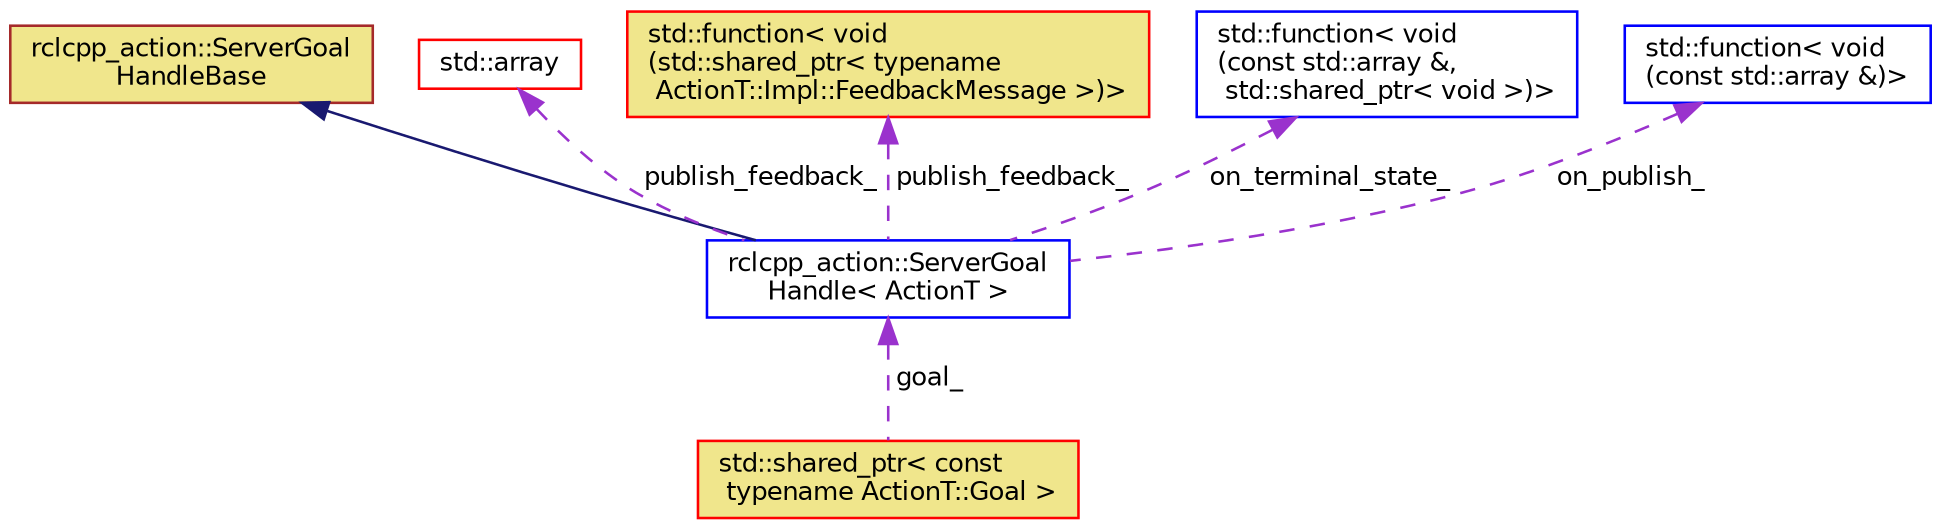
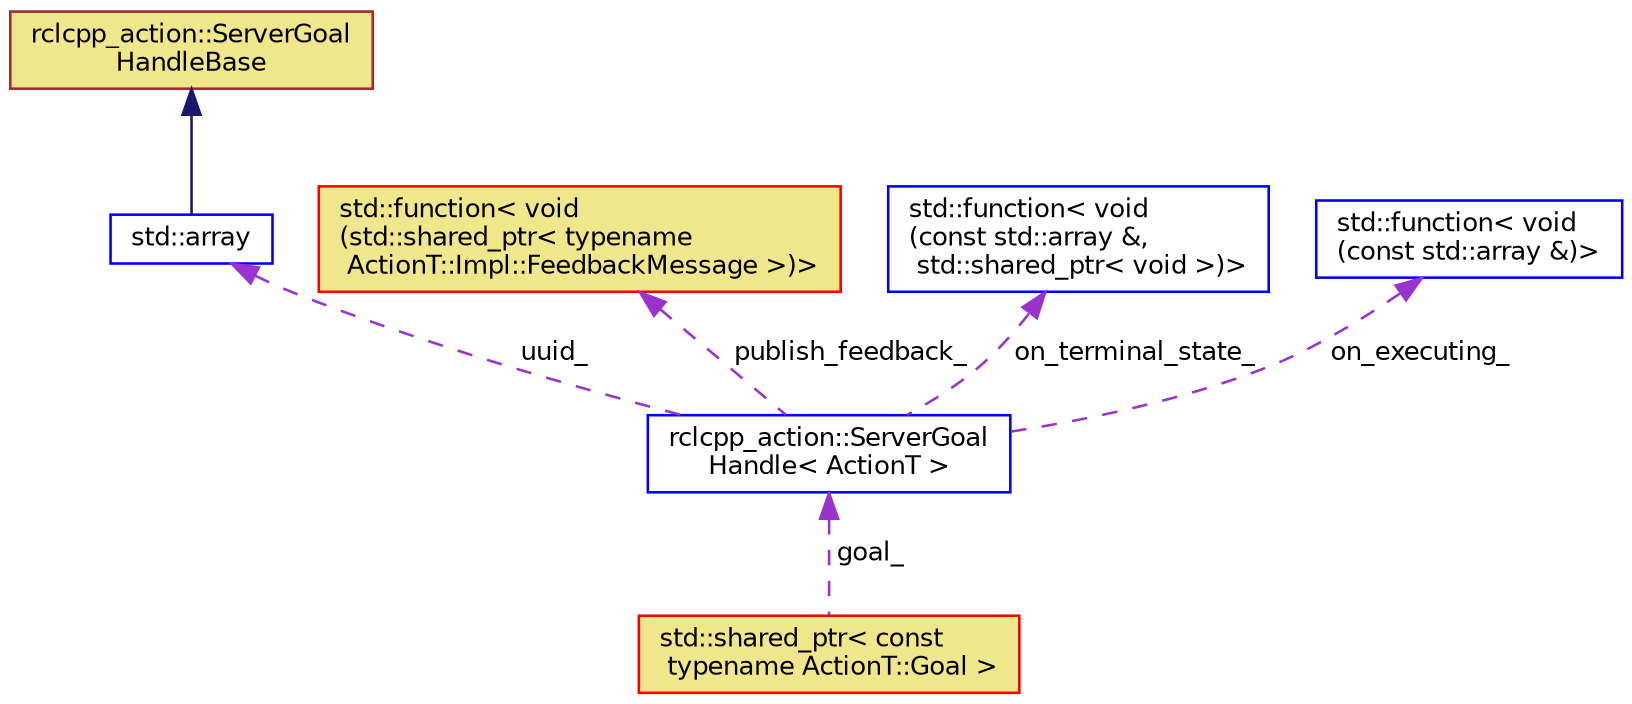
(500, 64) -> (192, 239)
(541, 178) -> (192, 164)
(757, 179) -> (551, 353)
(1627, 179) -> (1417, 353)
